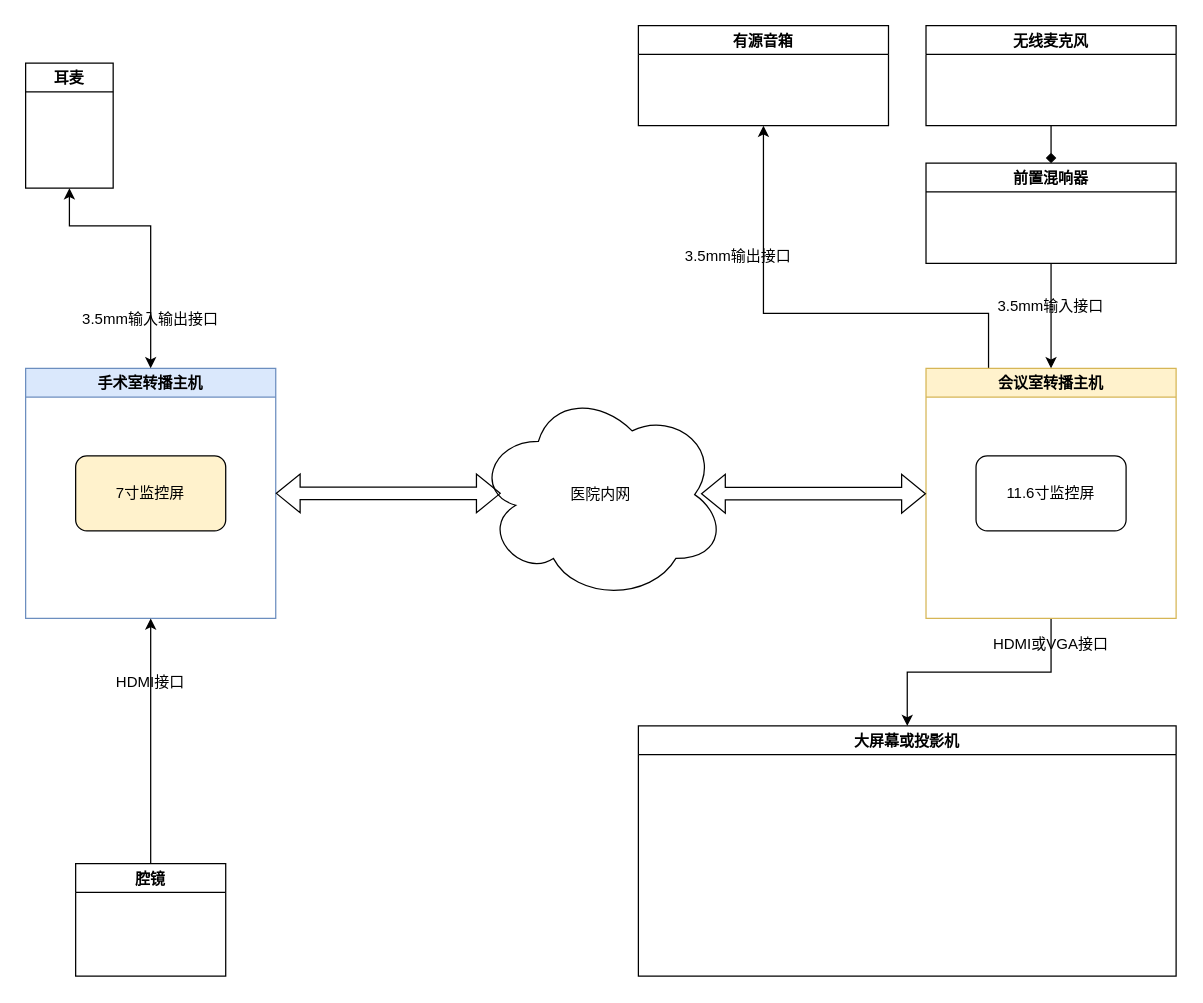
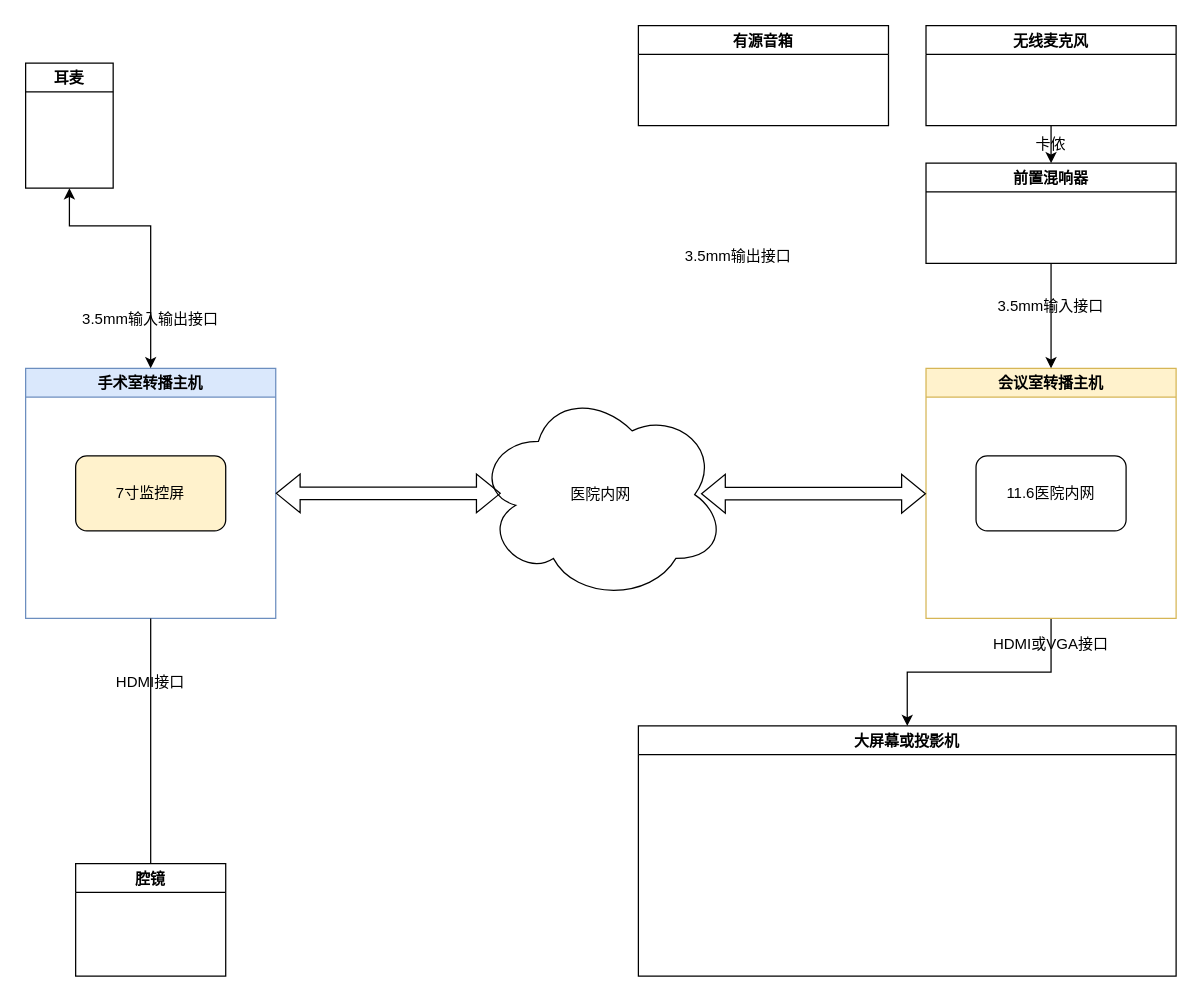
none -> (1051, 144)
(1051, 144) -> (1051, 143)
(877, 313) -> none
(1051, 493) -> (1051, 493)
(151, 628) -> (151, 626)
